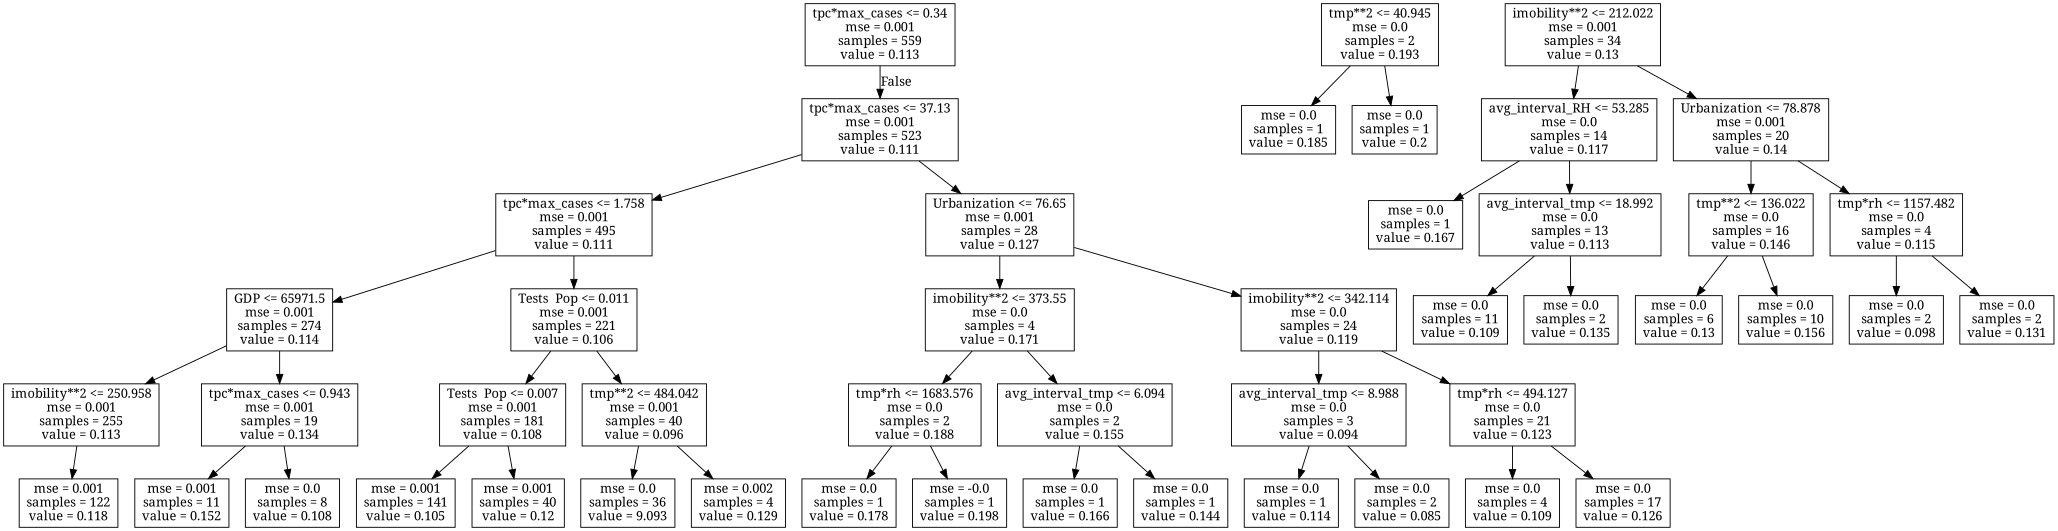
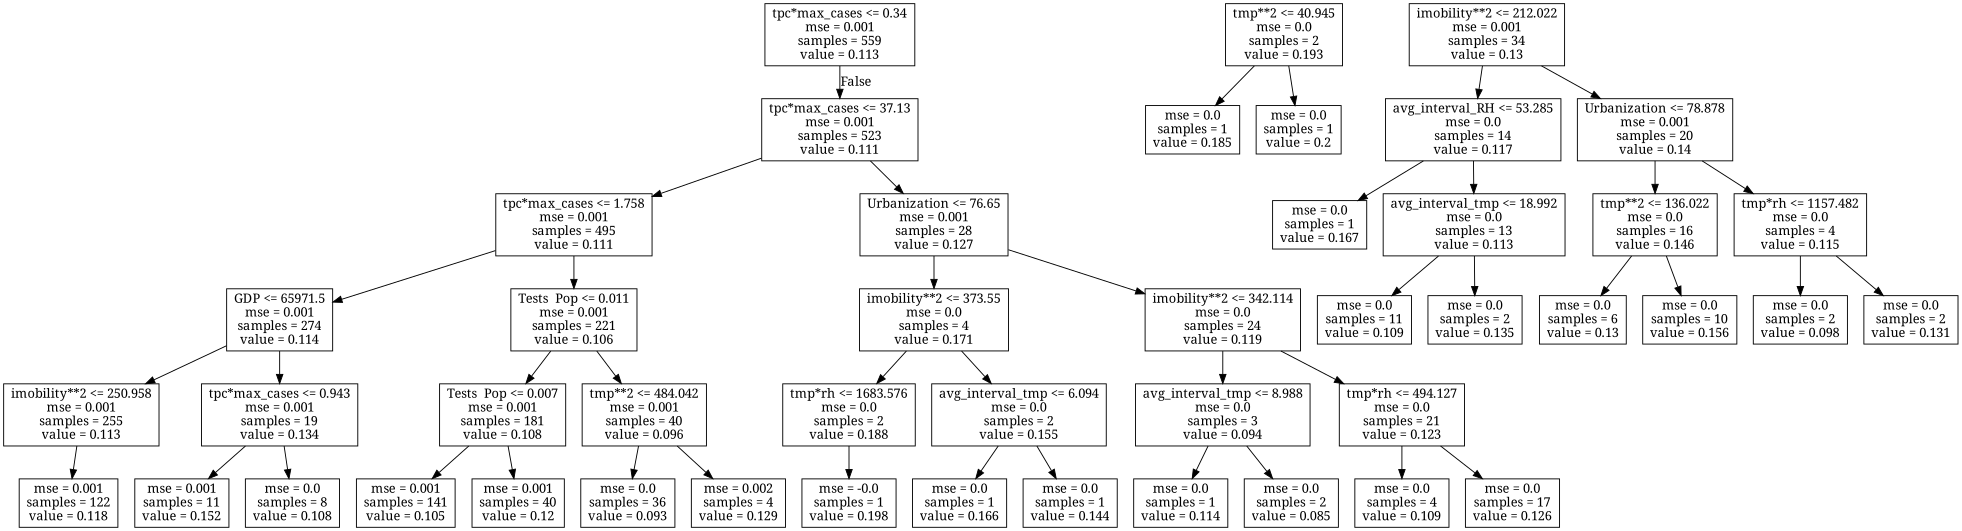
(628, 503) -> (628, 503)
(849, 503) -> none
